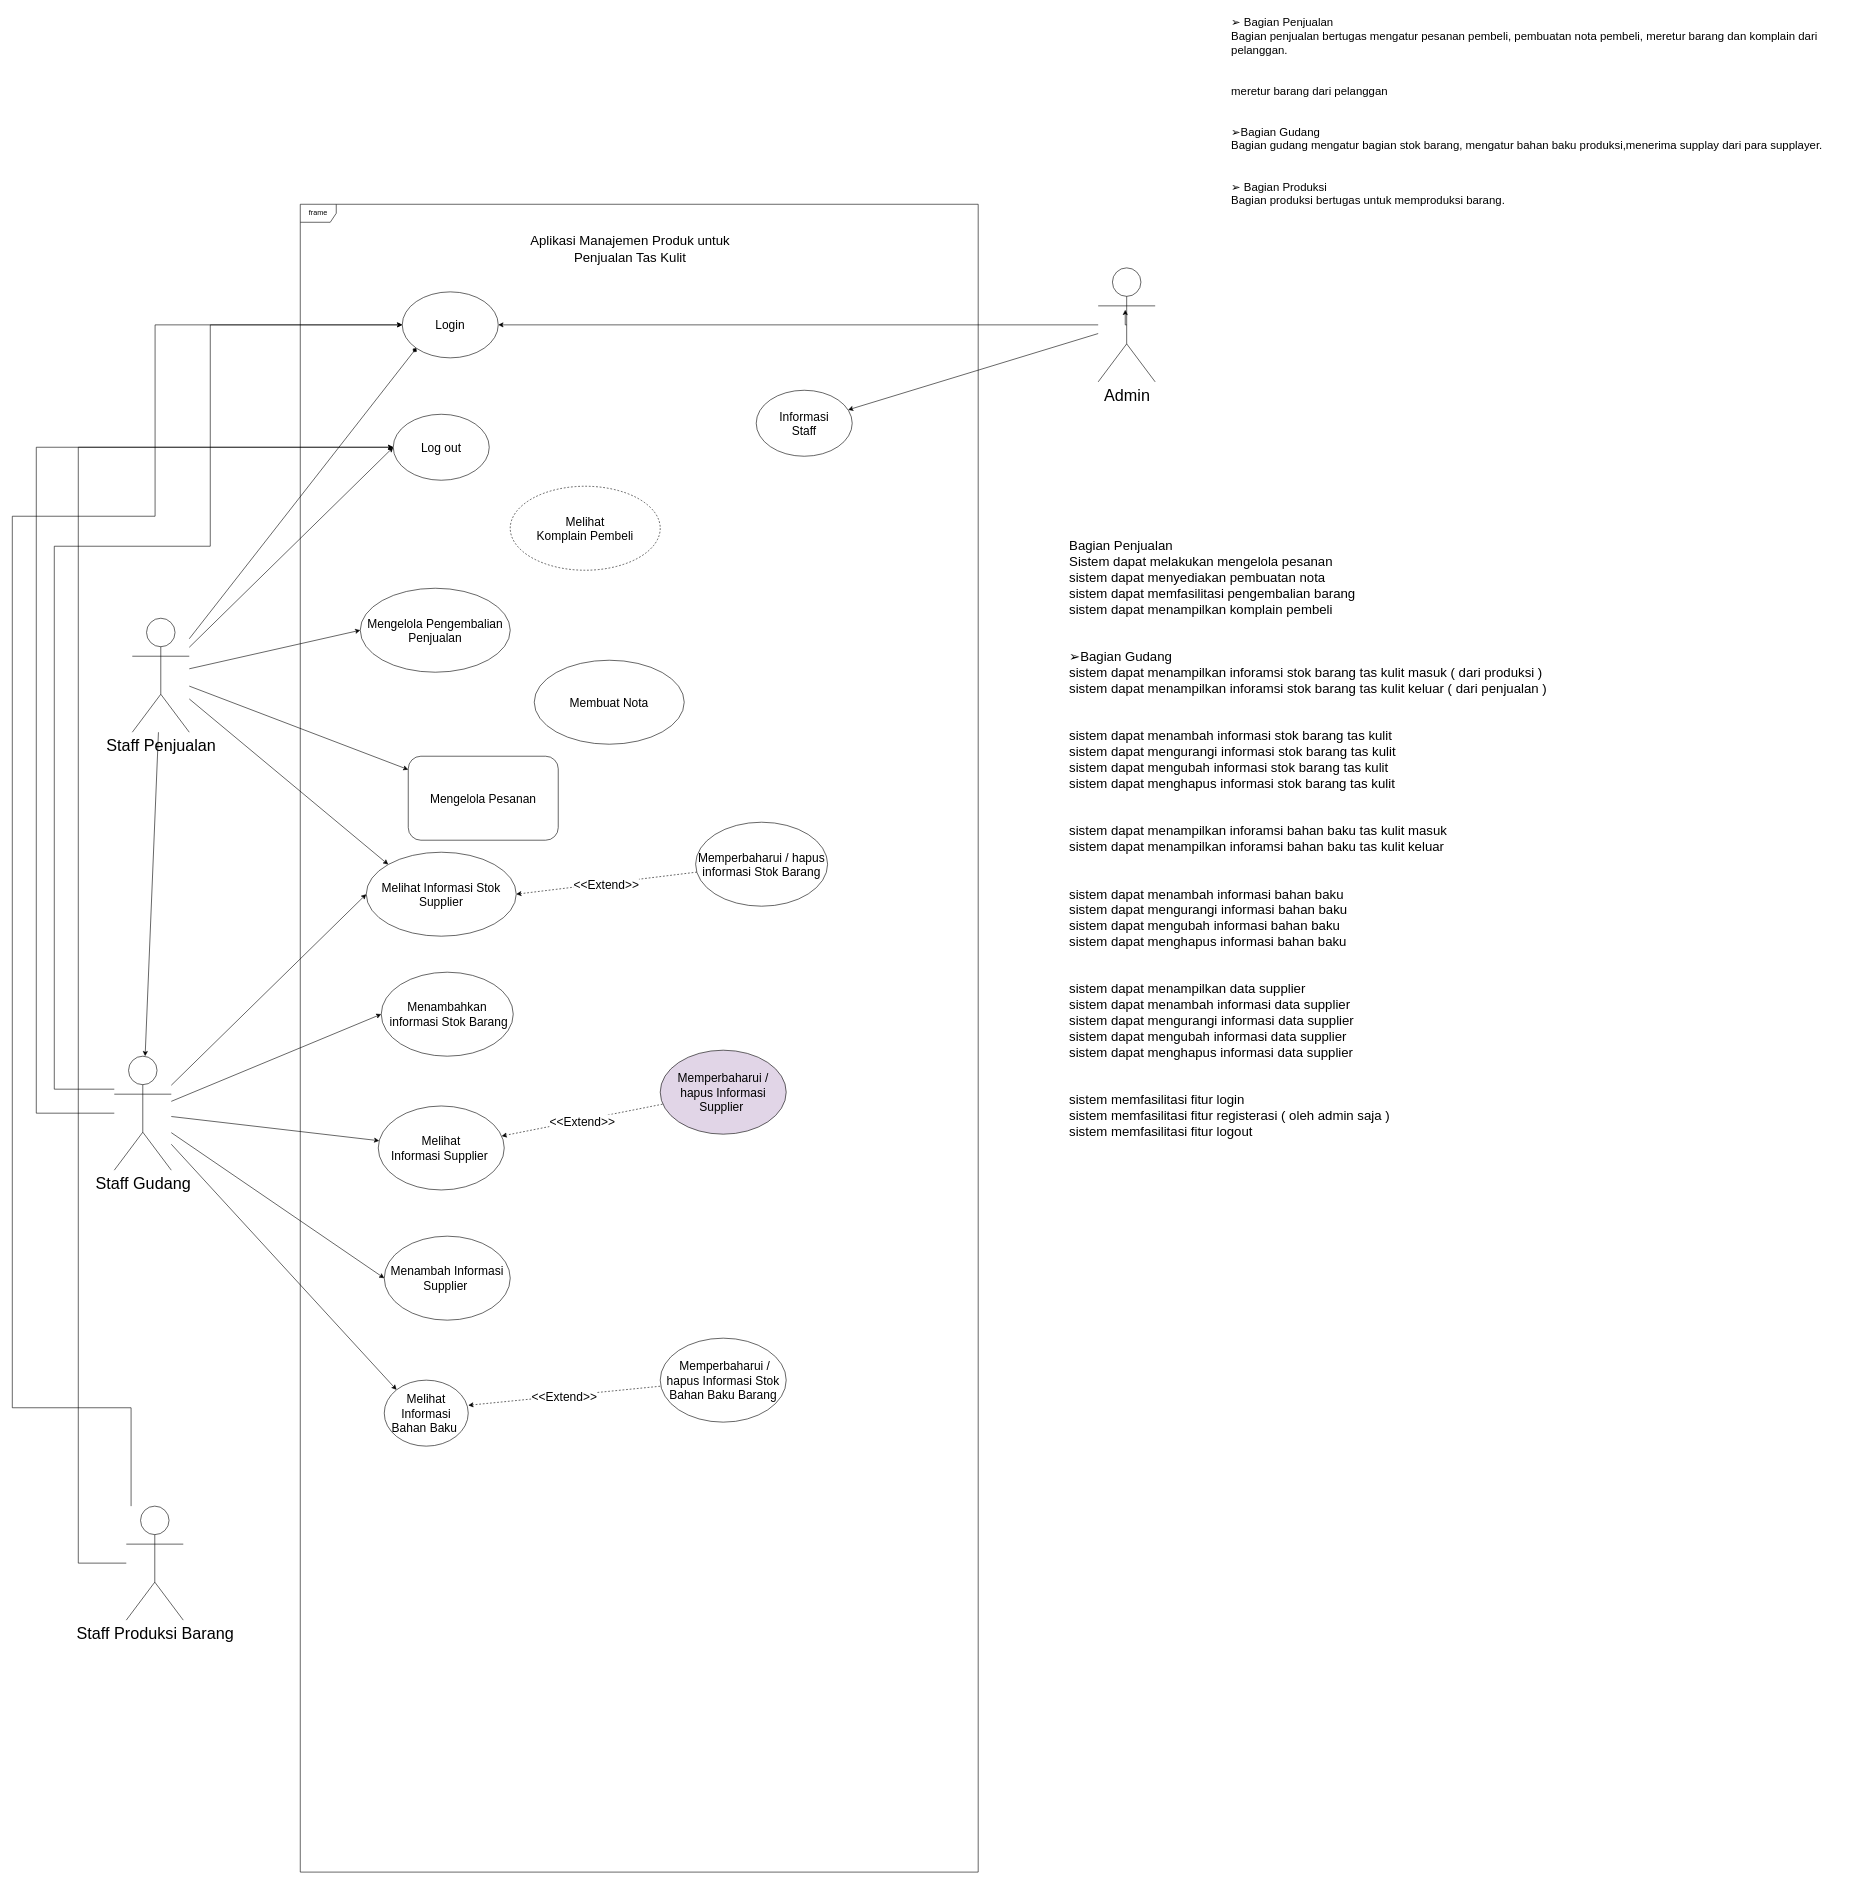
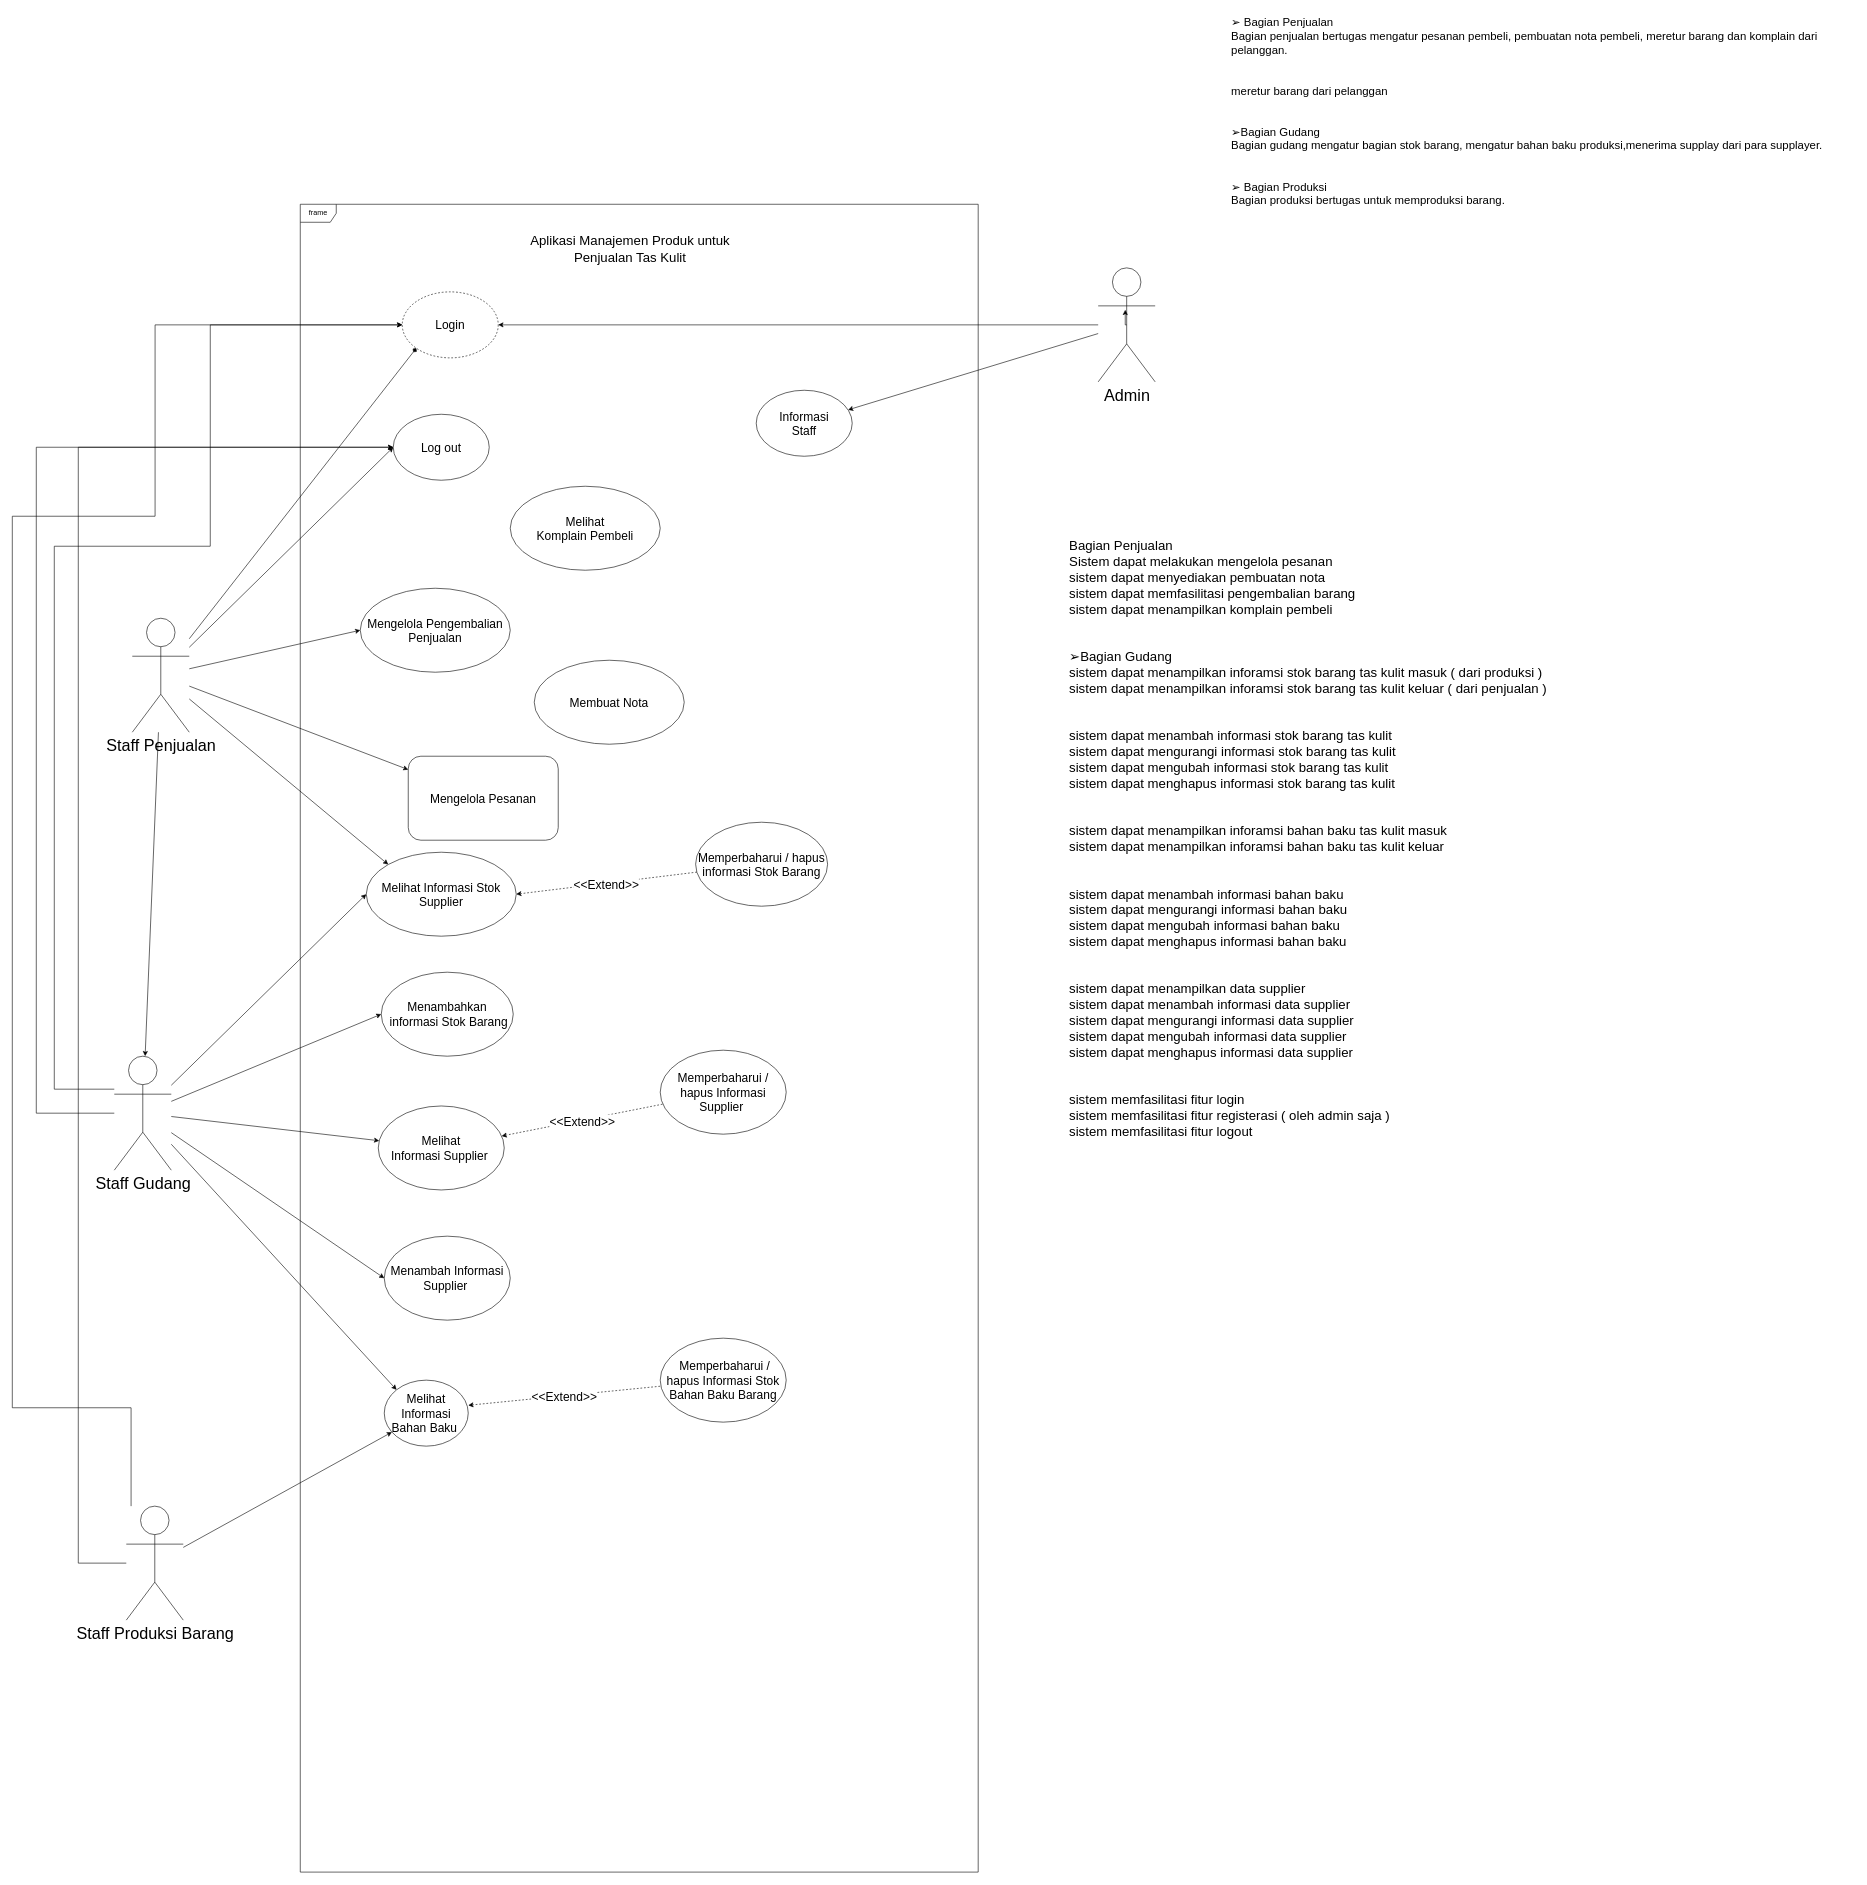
(450, 325) -> (450, 325)
(585, 528) -> (585, 528)
(723, 1092) -> (723, 1092)
none -> (286, 1491)
